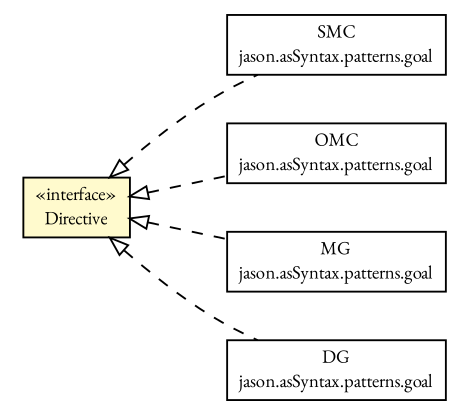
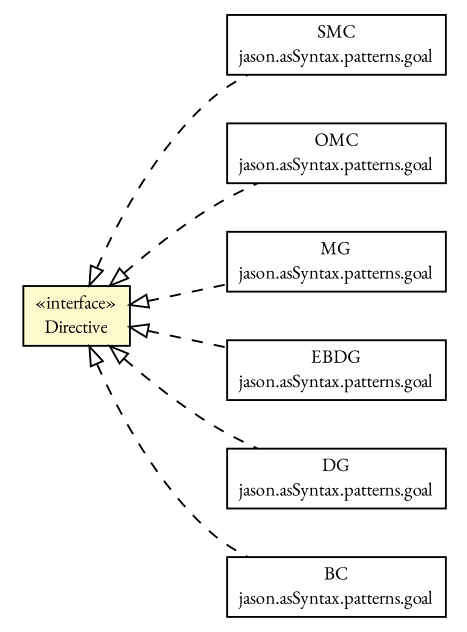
none -> (336, 370)
none -> (336, 587)
